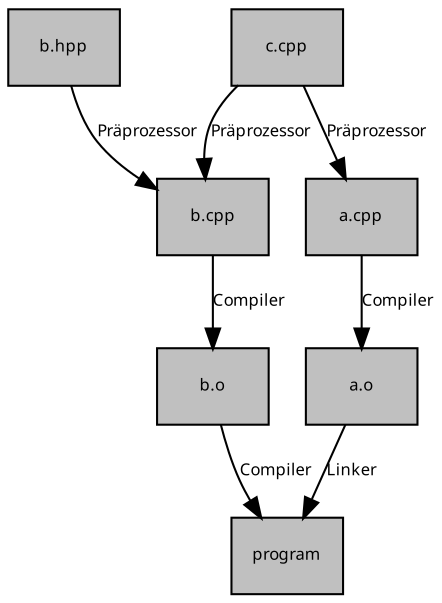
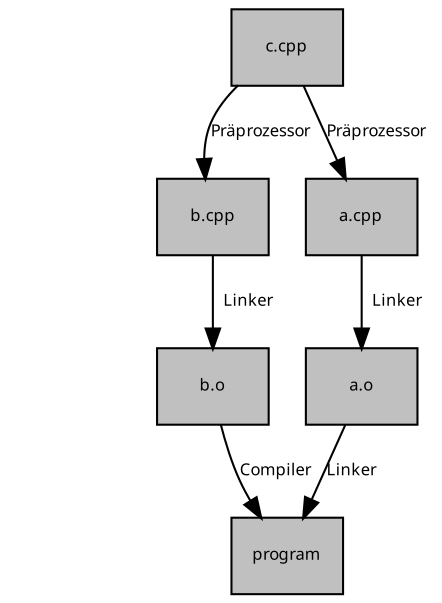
(64, 48) -> none
(249, 302) -> (249, 302)
(398, 302) -> (398, 302)
